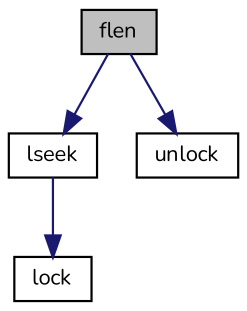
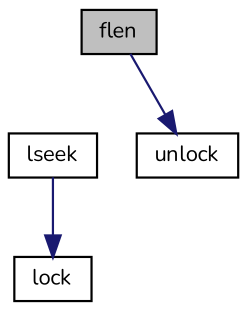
(91, 84) -> none
